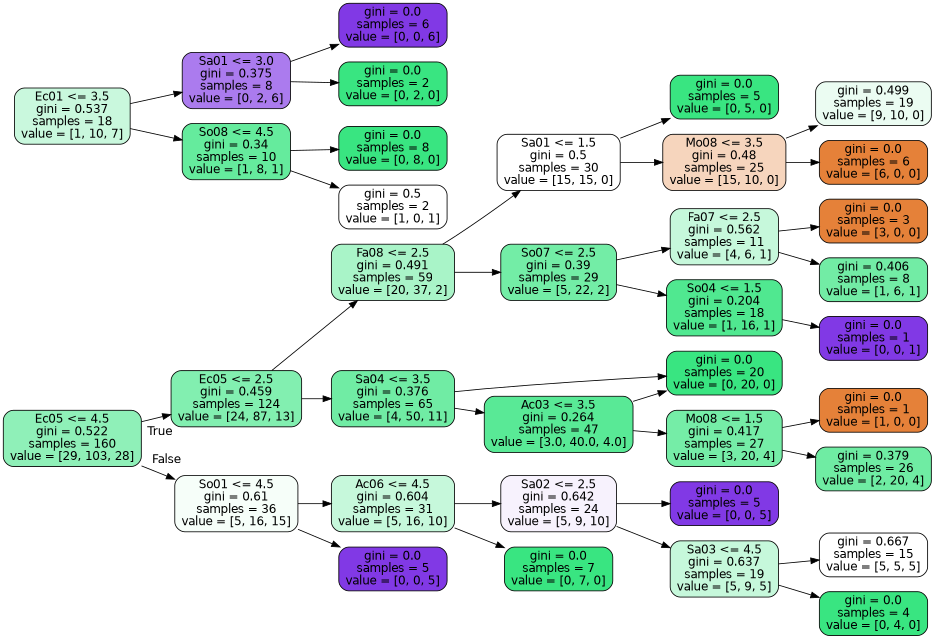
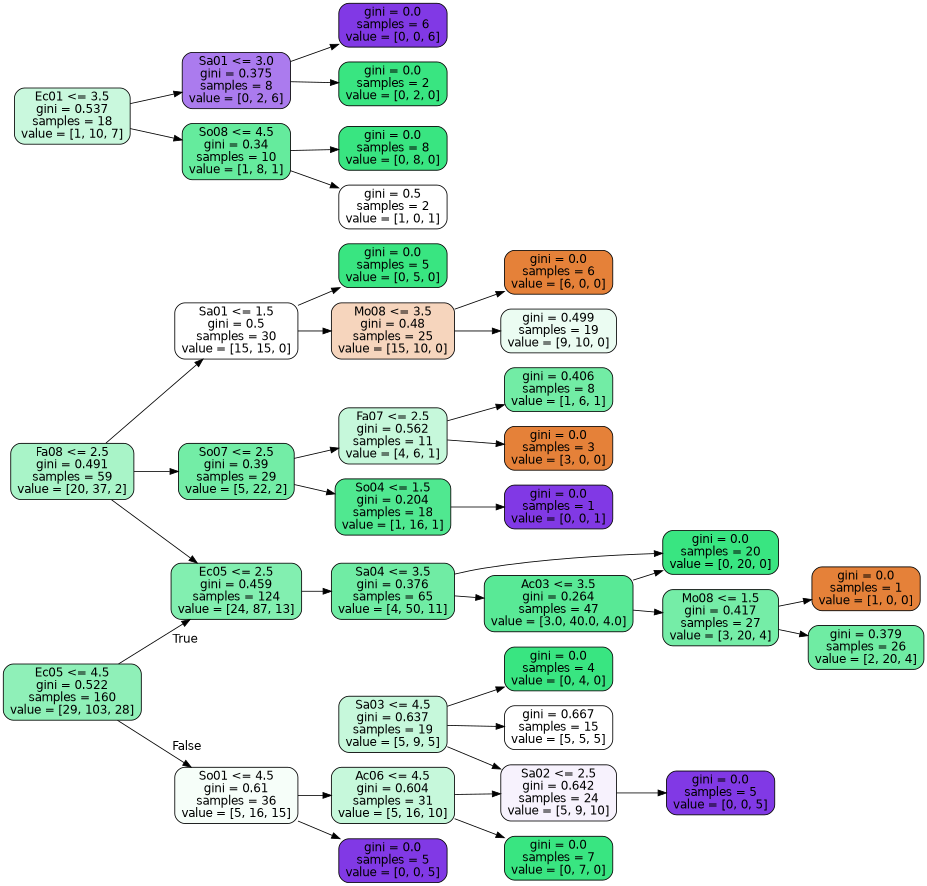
(311, 338) -> (151, 529)
(640, 536) -> (470, 756)
